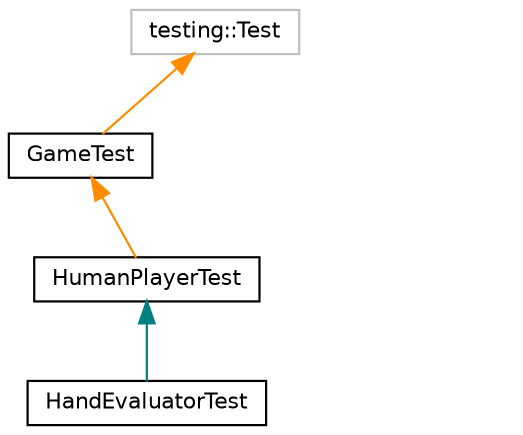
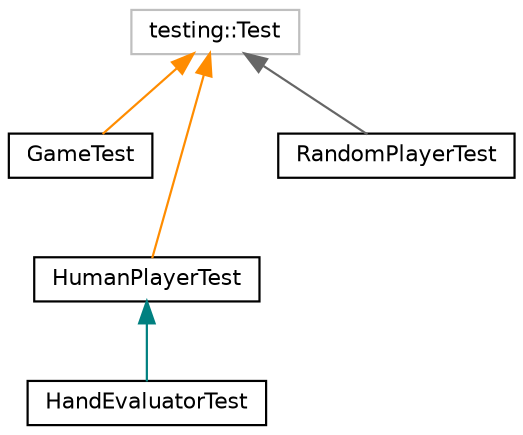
none -> (396, 156)
(119, 227) -> (178, 166)
